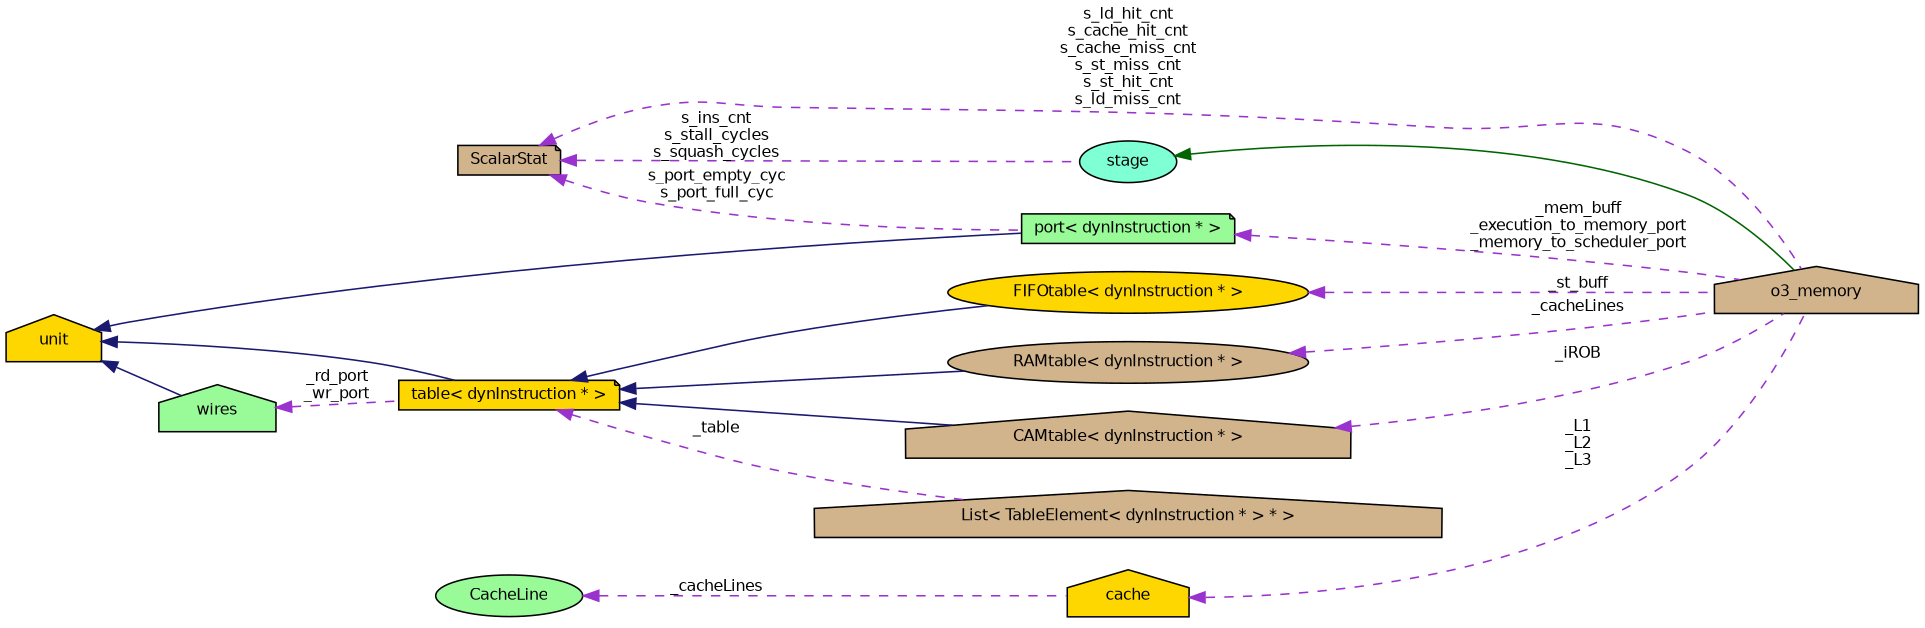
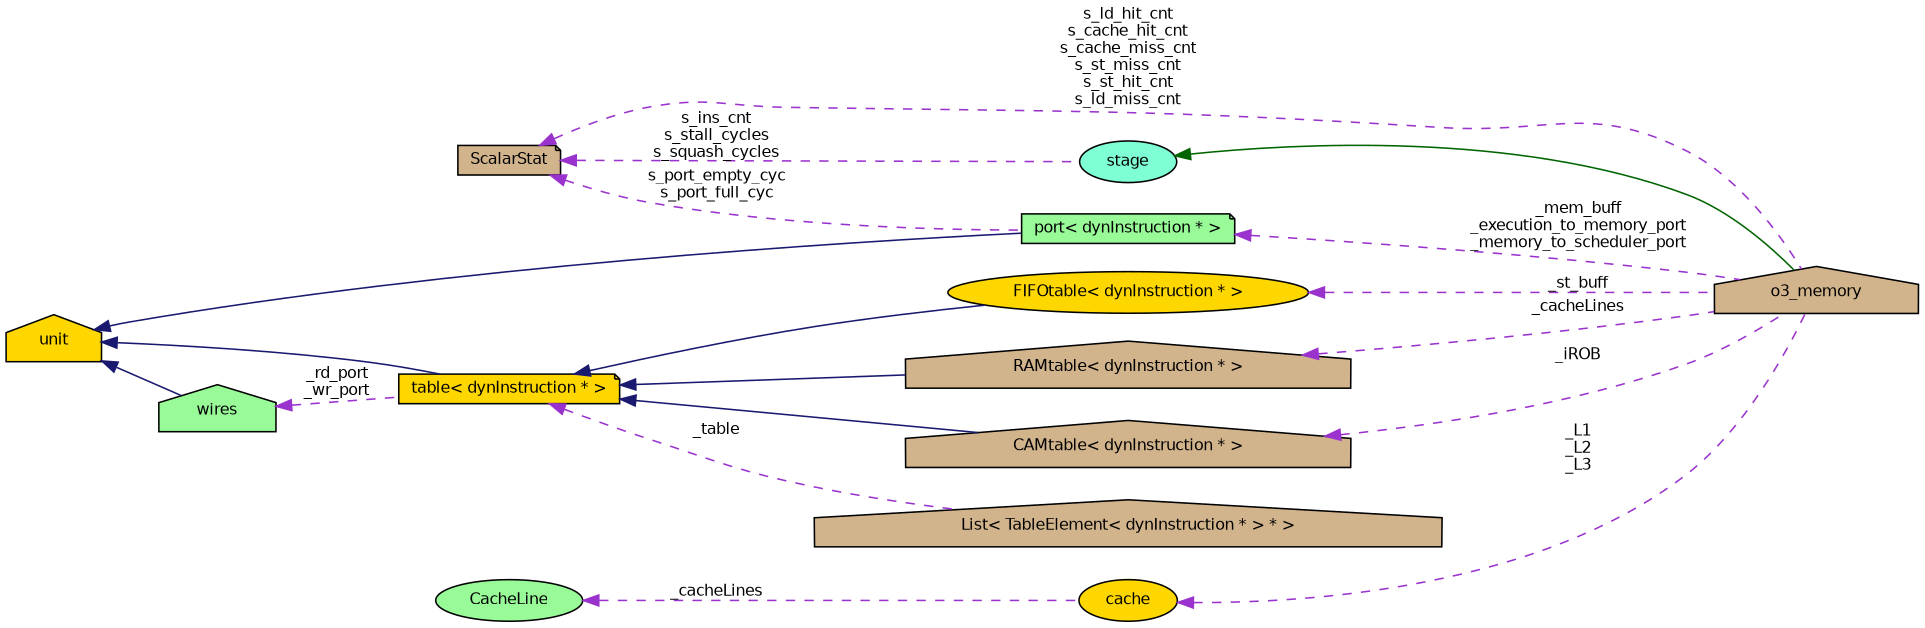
(1128, 362) -> (1128, 367)
(1128, 596) -> (1128, 600)
